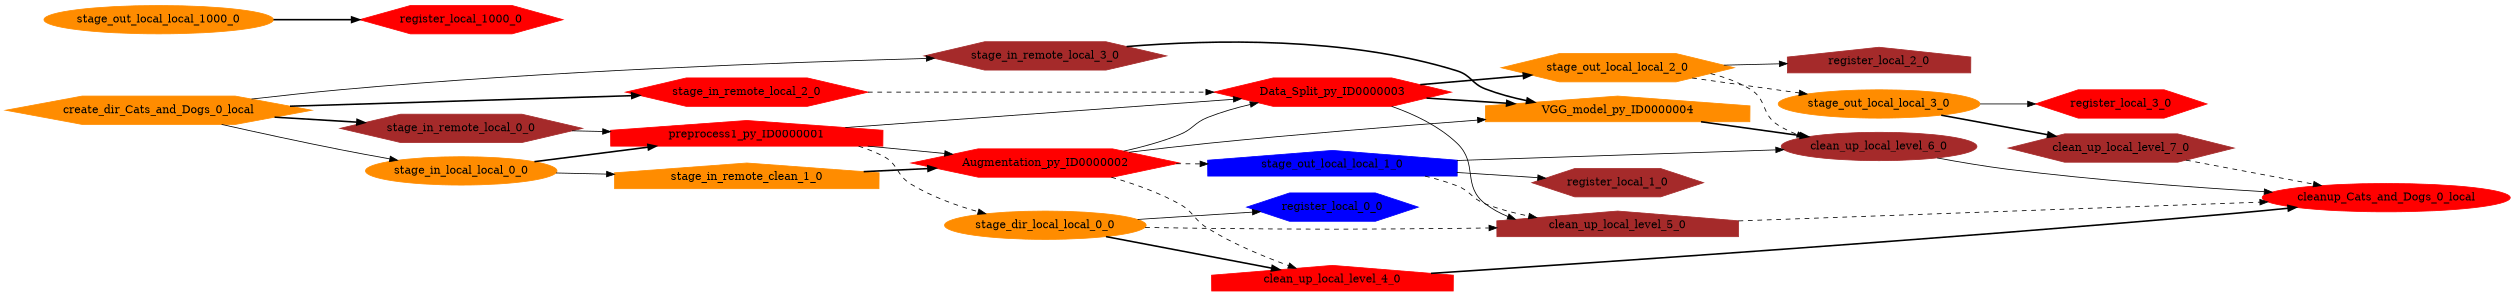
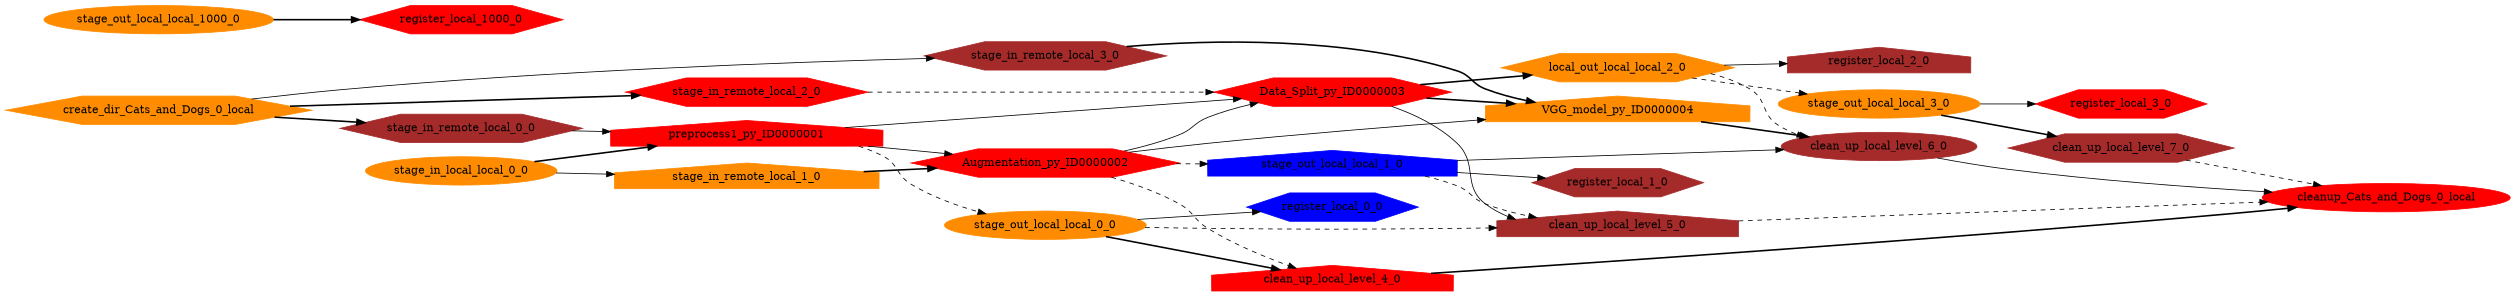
(1618, 68) -> (1618, 68)
(305, 143) -> none
(747, 177) -> (747, 177)
(1045, 225) -> (1045, 225)
